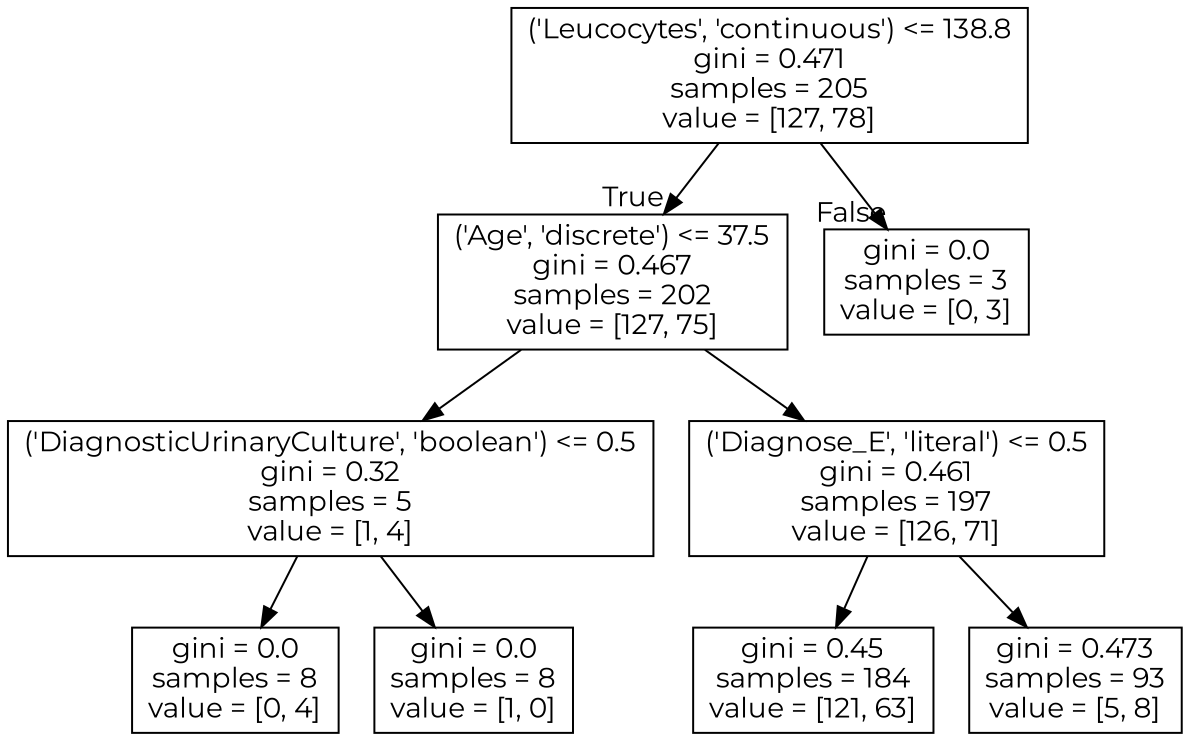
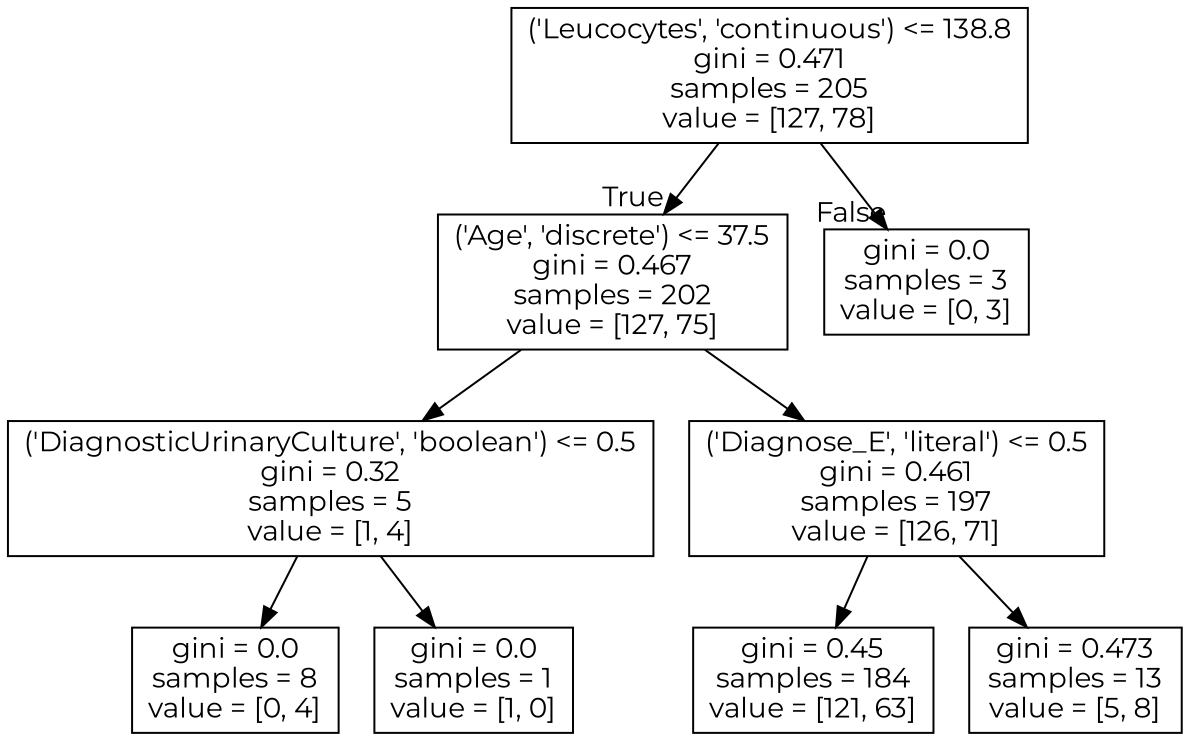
(474, 680) -> (474, 680)
(1075, 680) -> (1075, 680)
